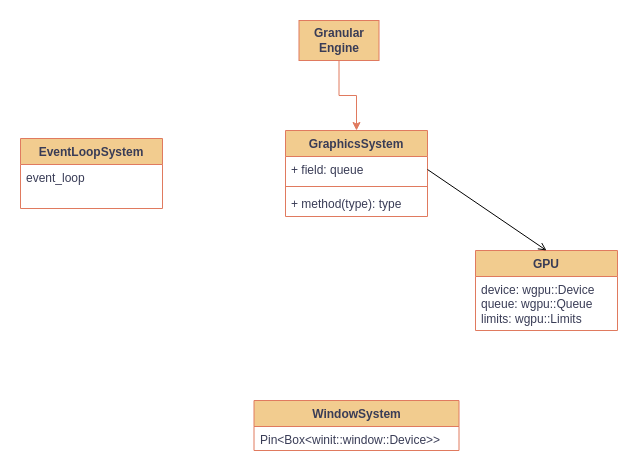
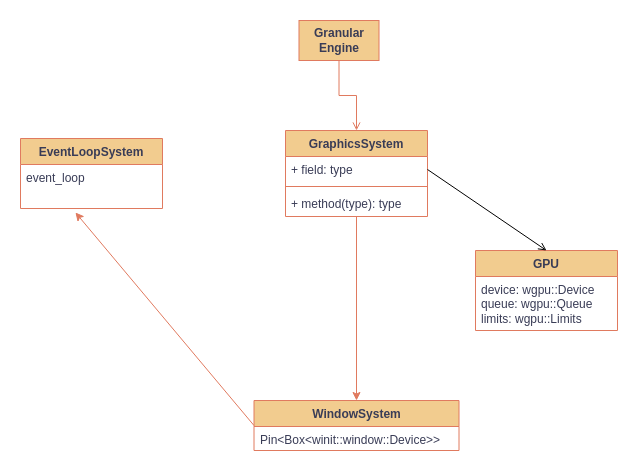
(357, 122) -> (357, 124)
(331, 171) -> (327, 171)
none -> (357, 306)
none -> (166, 321)
